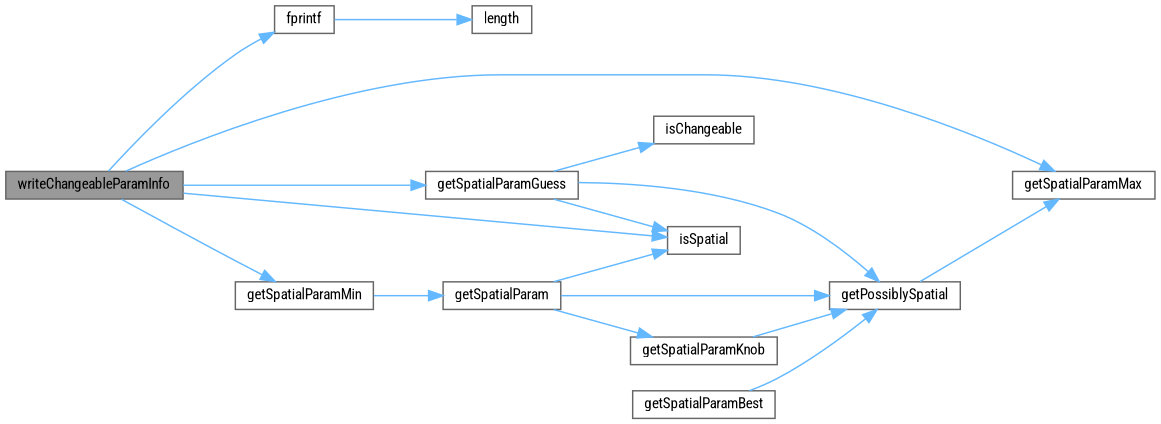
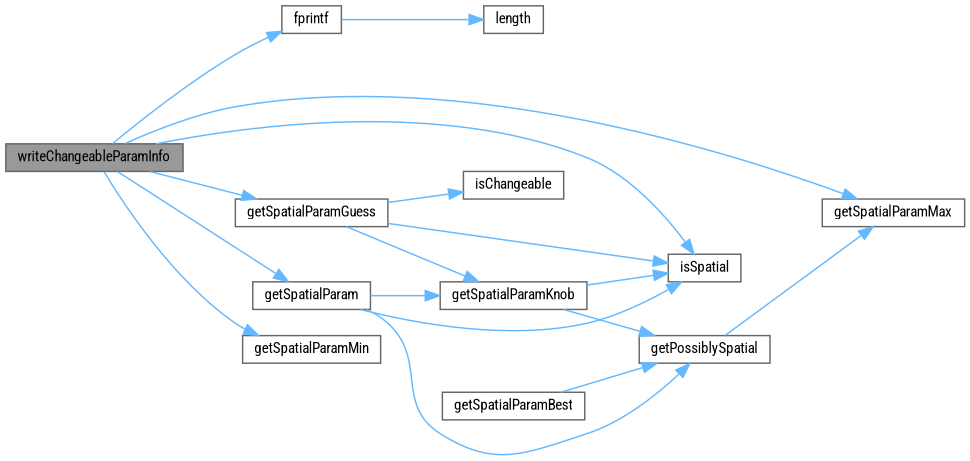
(733, 199) -> (406, 251)
none -> (620, 280)
(401, 296) -> (197, 223)
